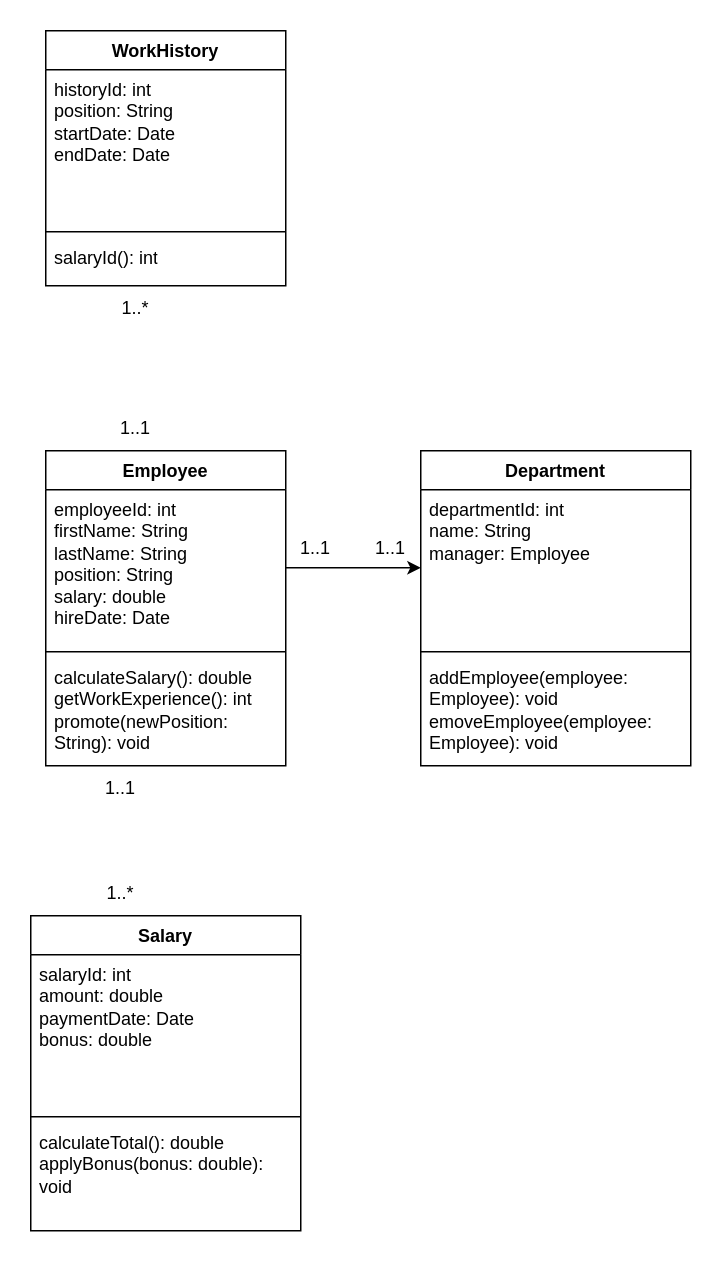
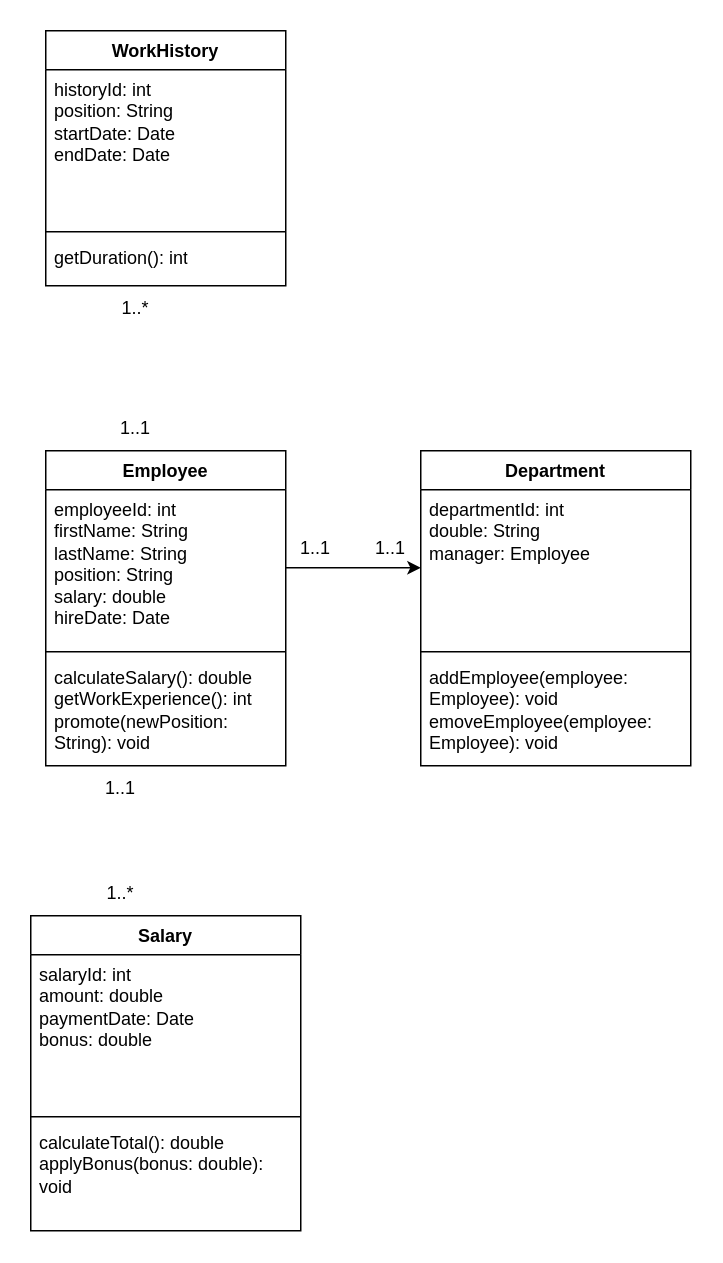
(121, 259) -> (136, 259)
(508, 533) -> (508, 533)
